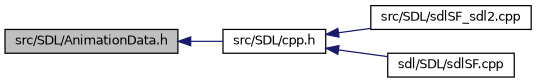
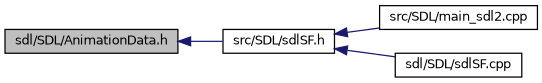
(451, 18) -> (459, 18)
(91, 41) -> (91, 41)
(274, 41) -> (279, 41)
